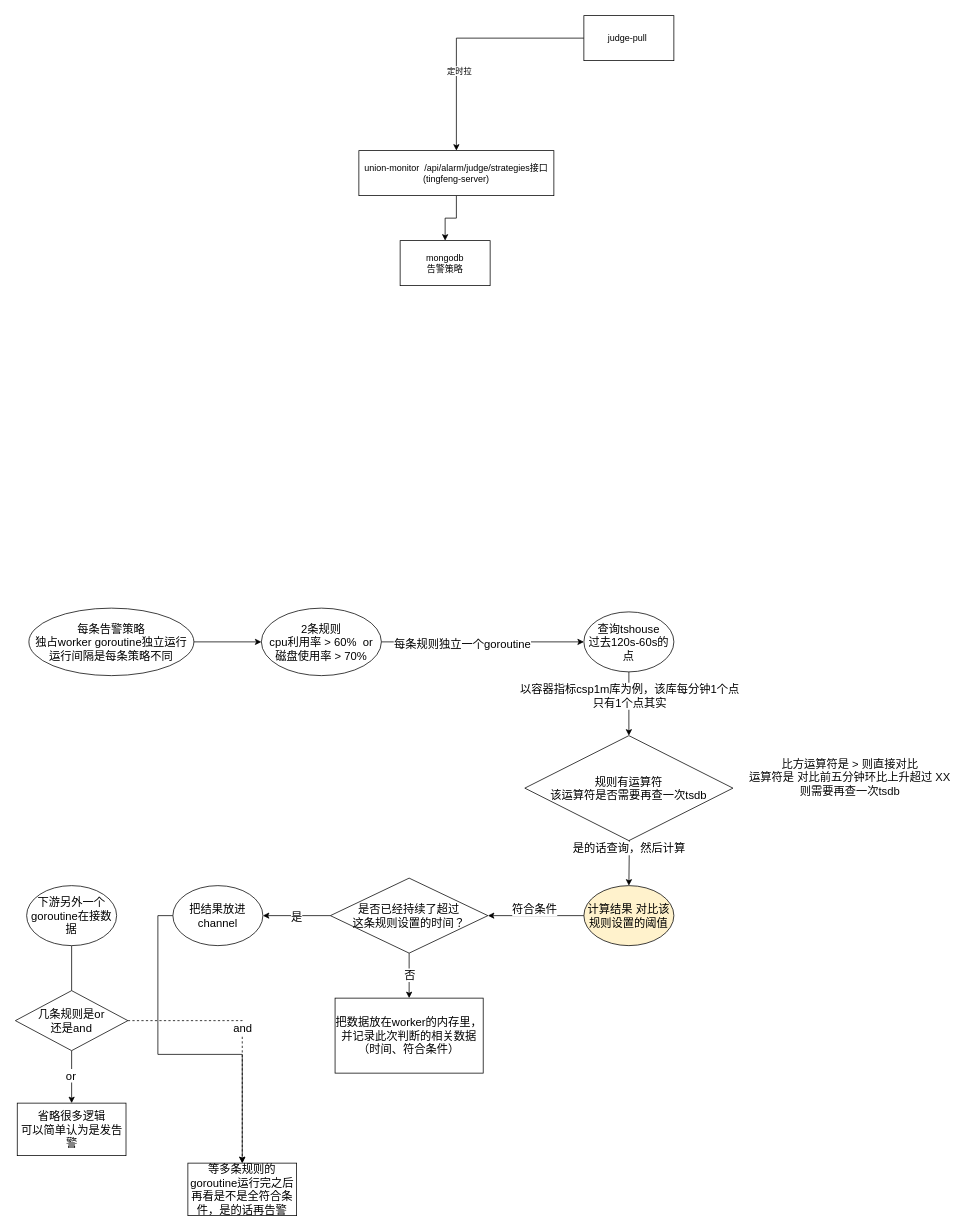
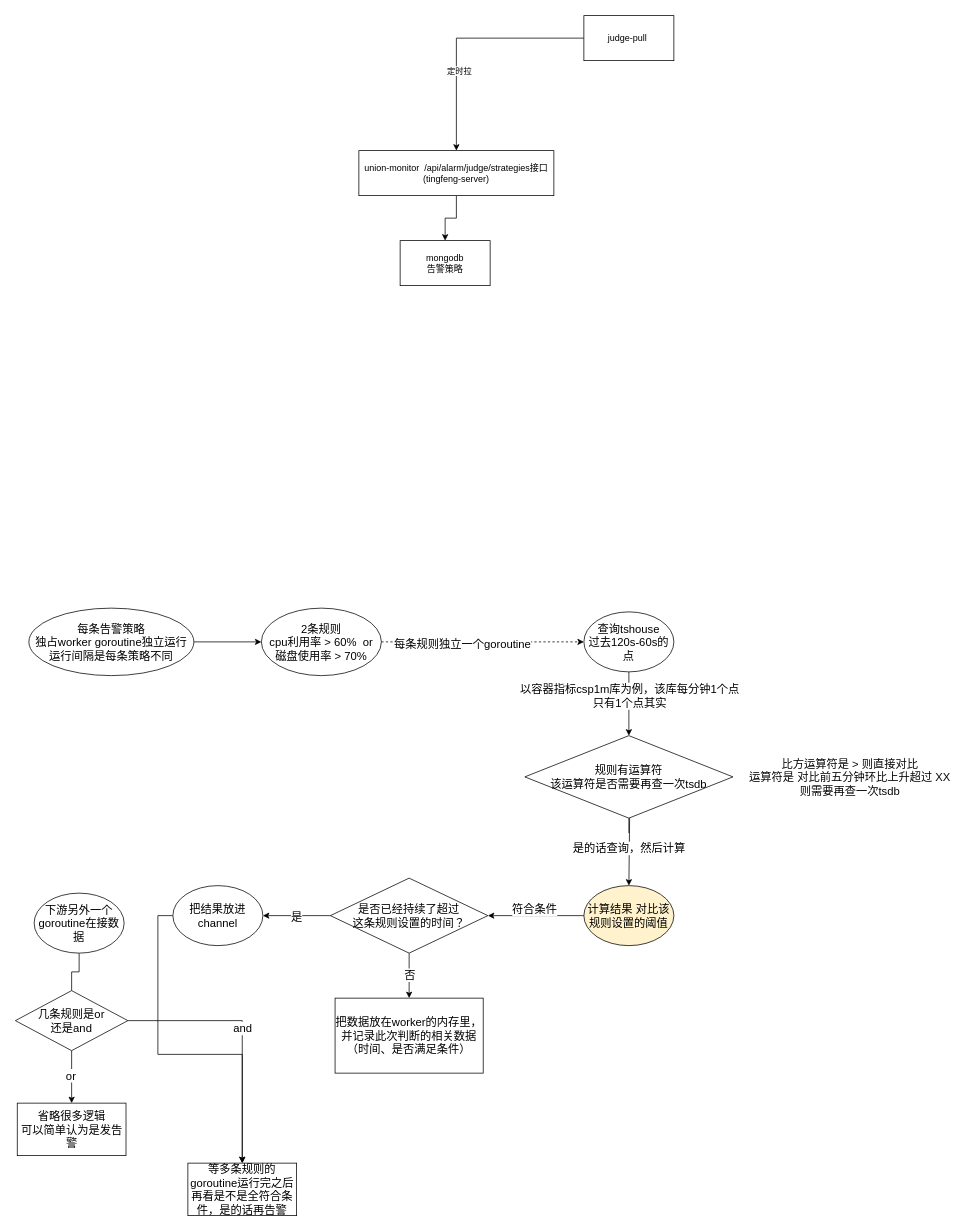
(554, 642) -> (554, 642)
(629, 788) -> (629, 777)
(72, 915) -> (79, 923)
(186, 1020) -> (186, 1020)
(409, 1035) -> (409, 1035)
